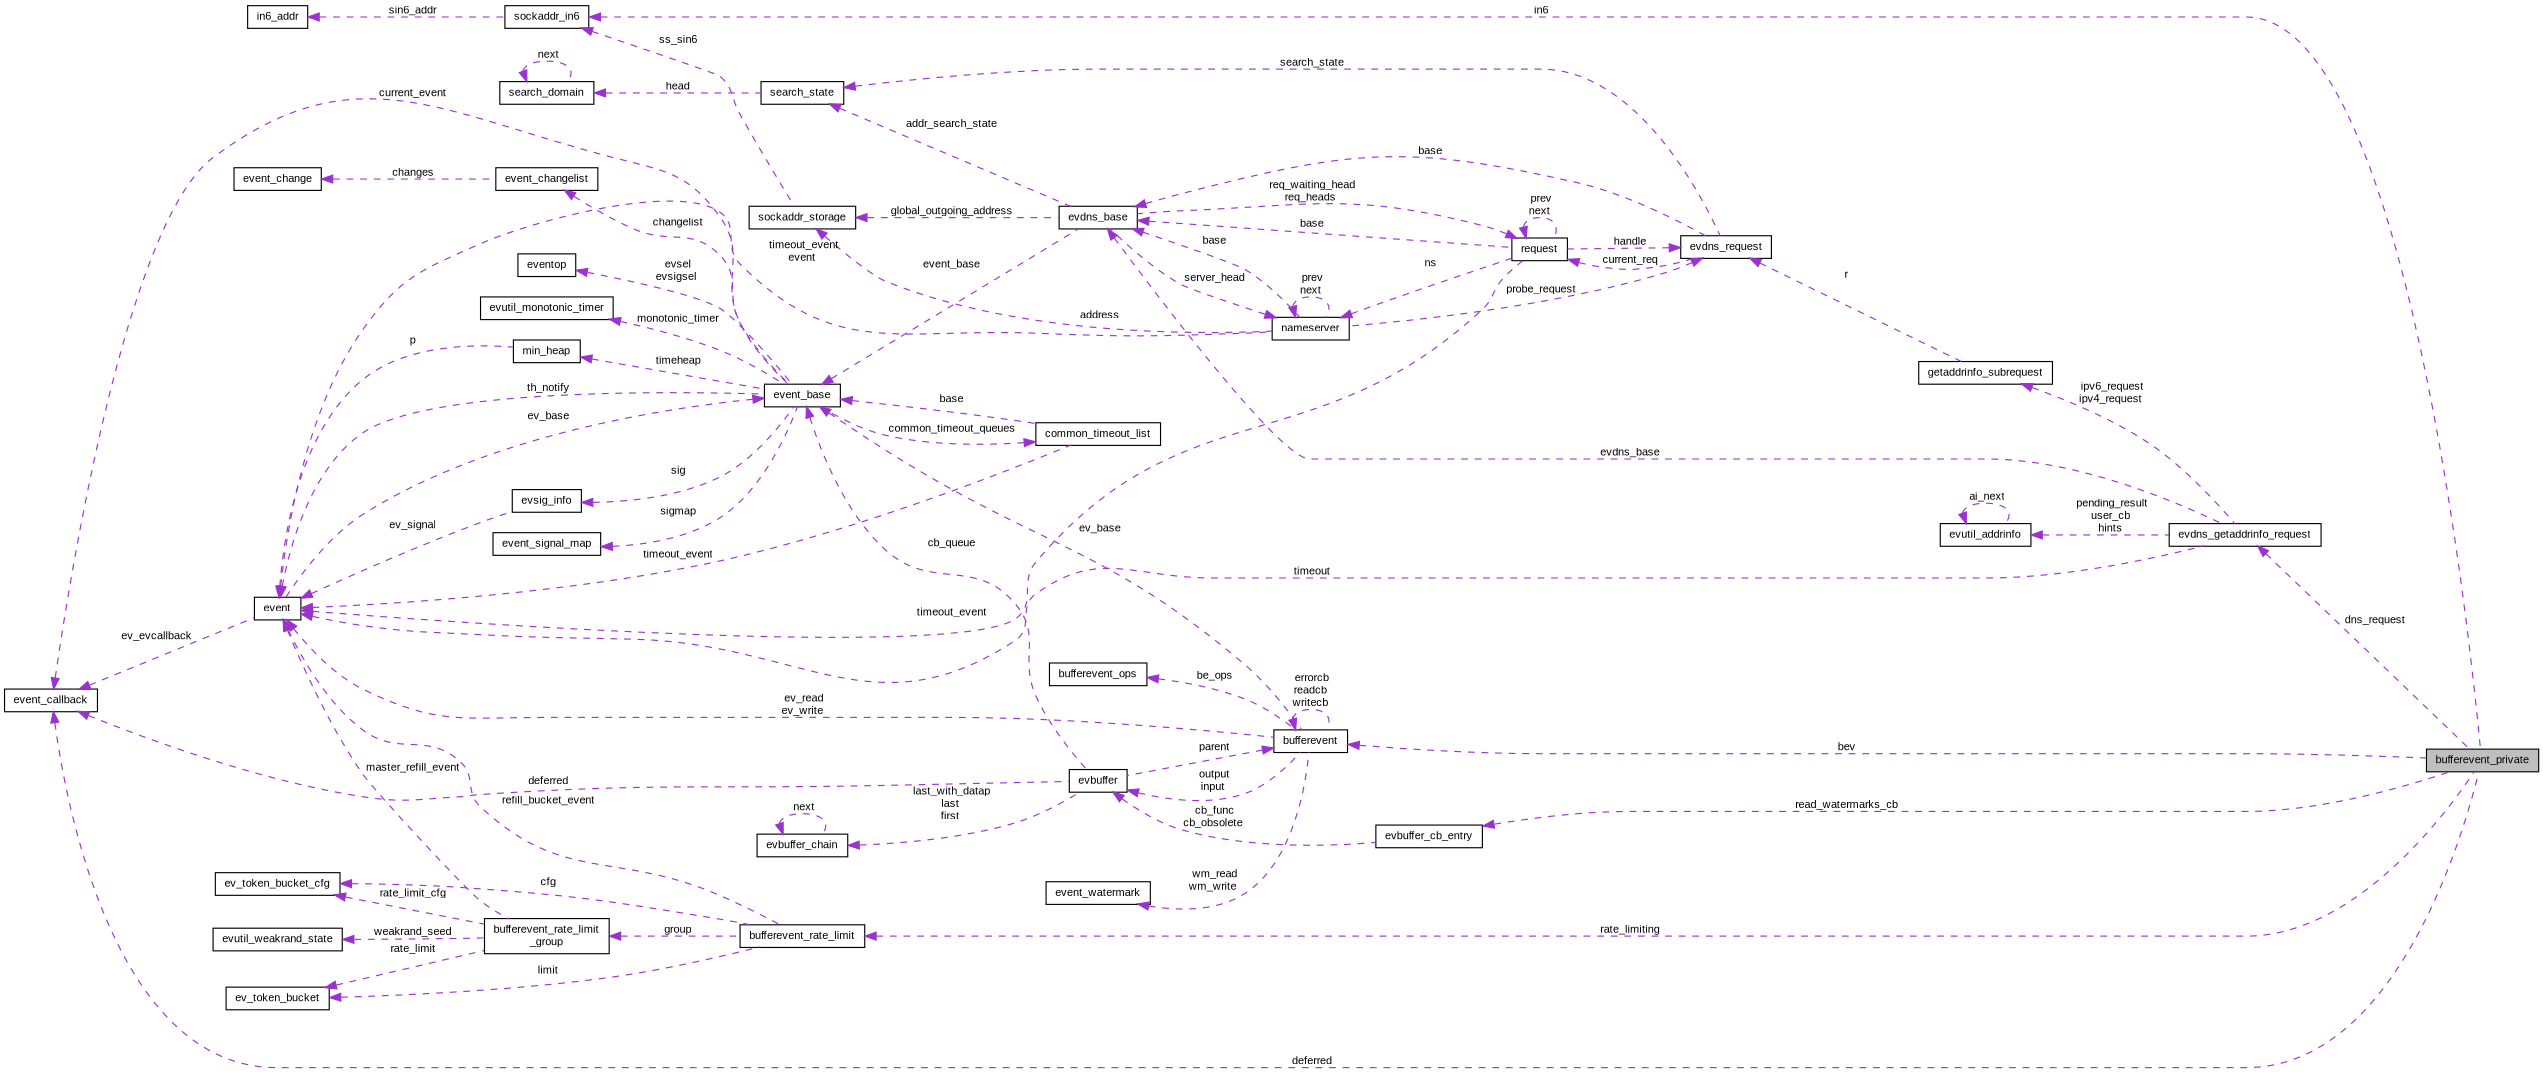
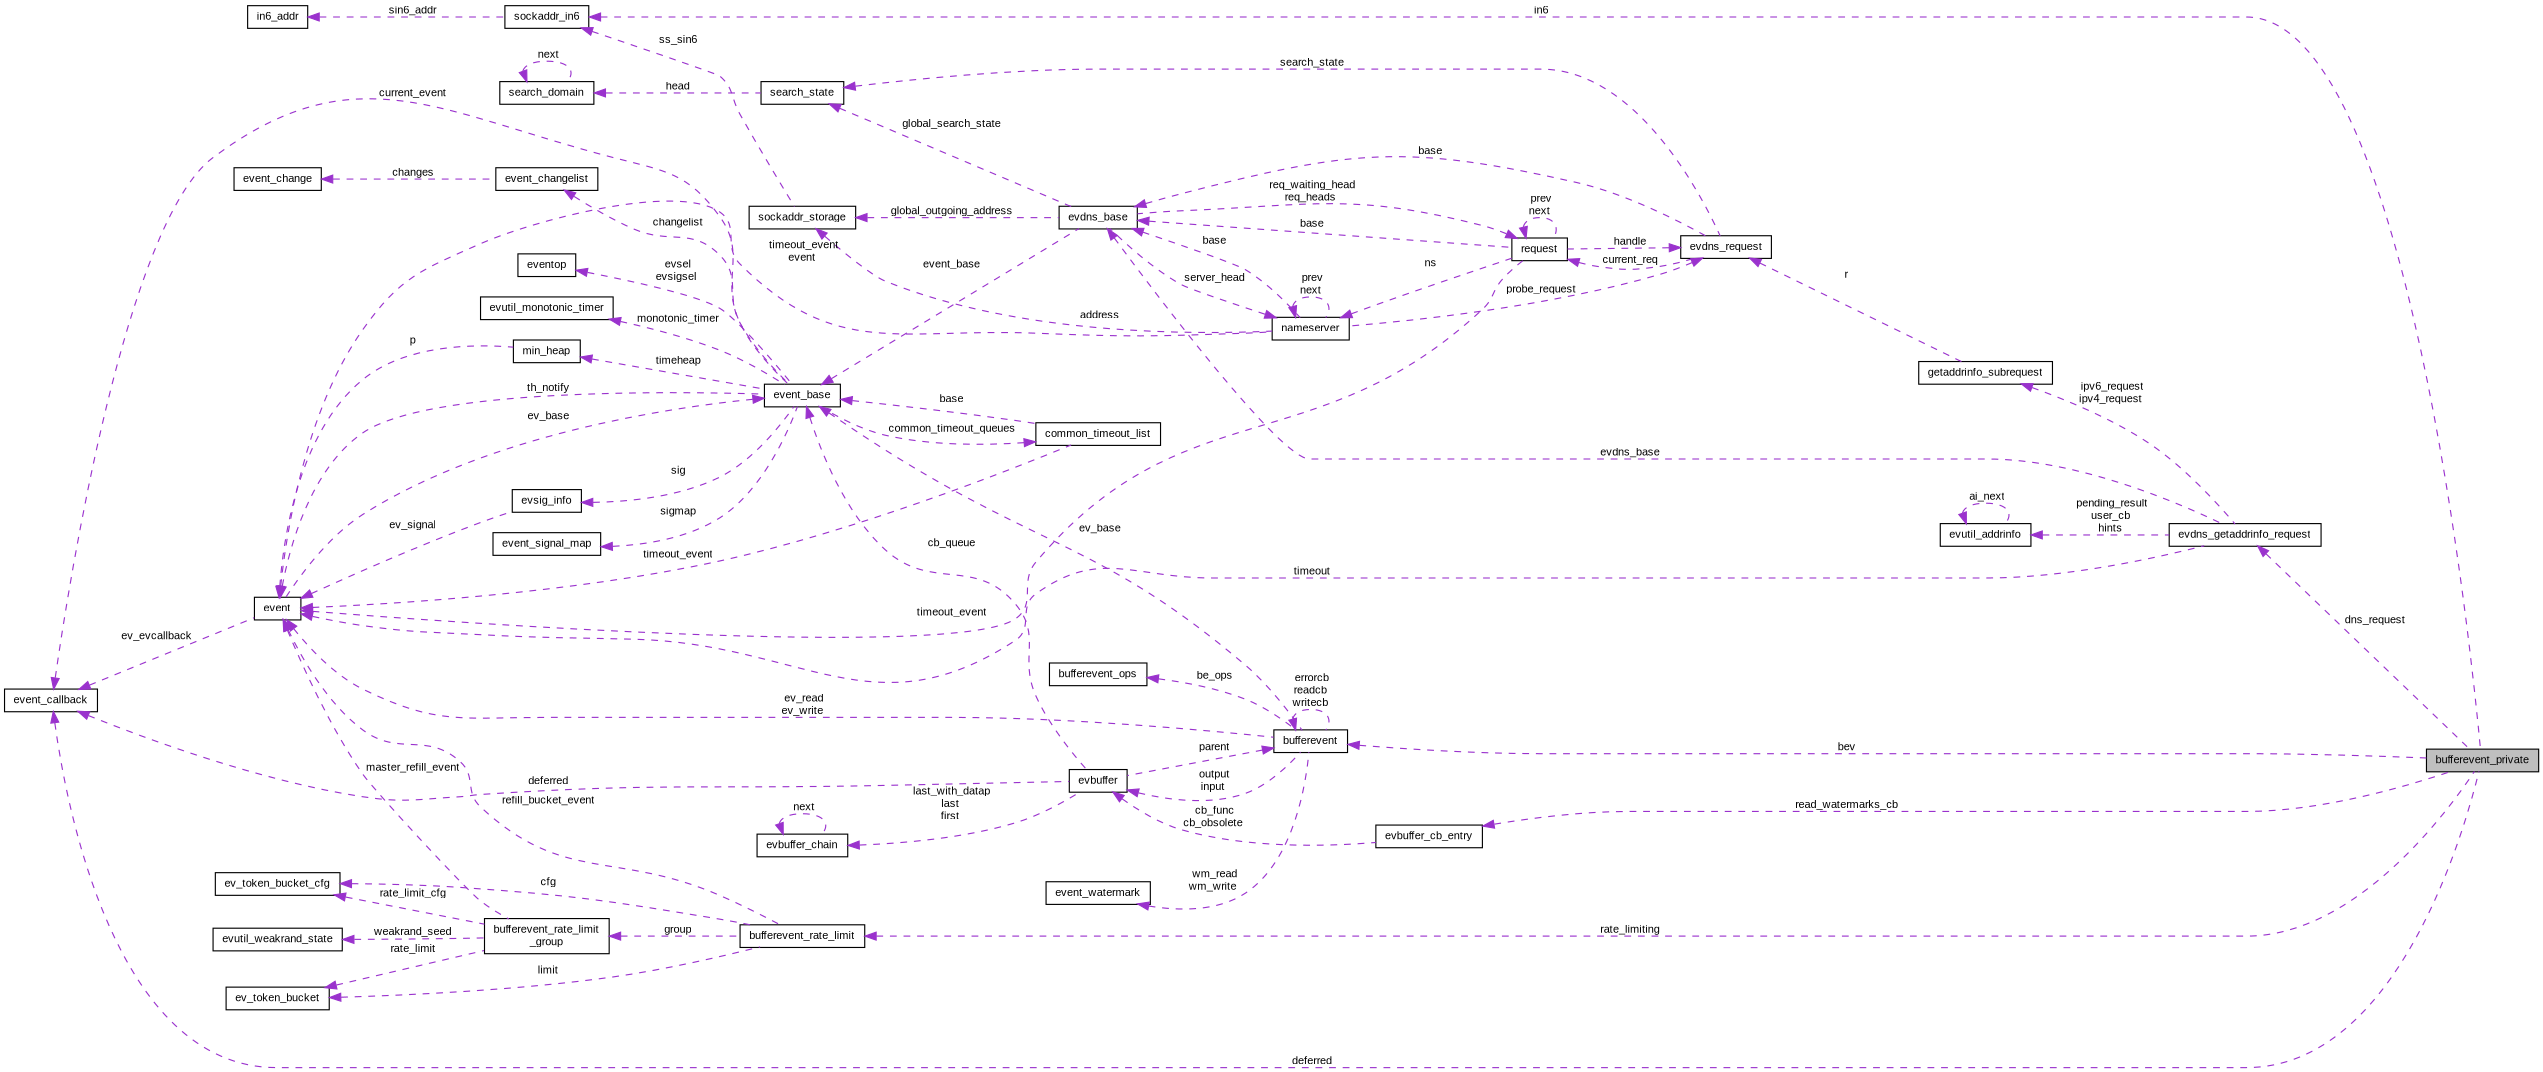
(950, 124) -> (950, 124)
